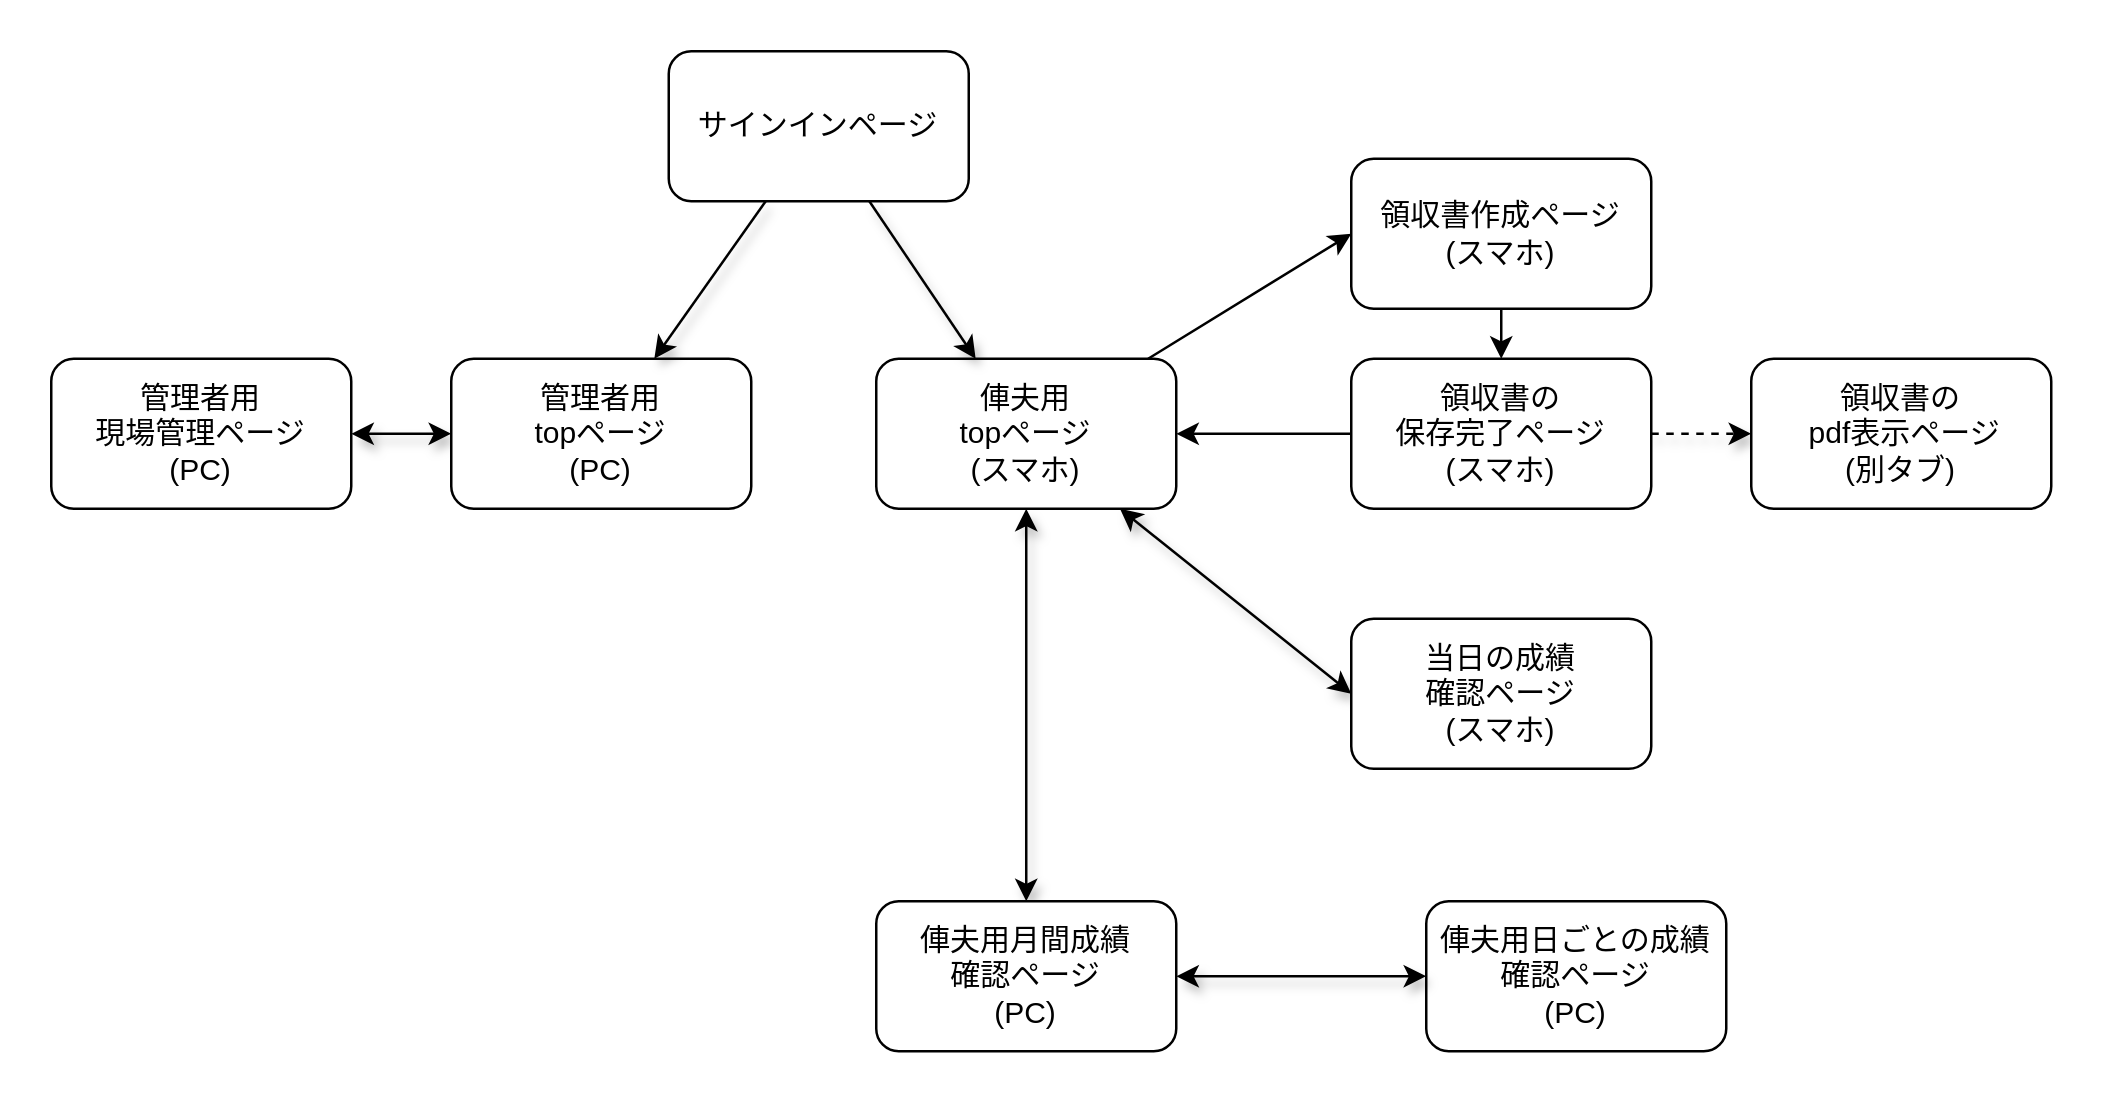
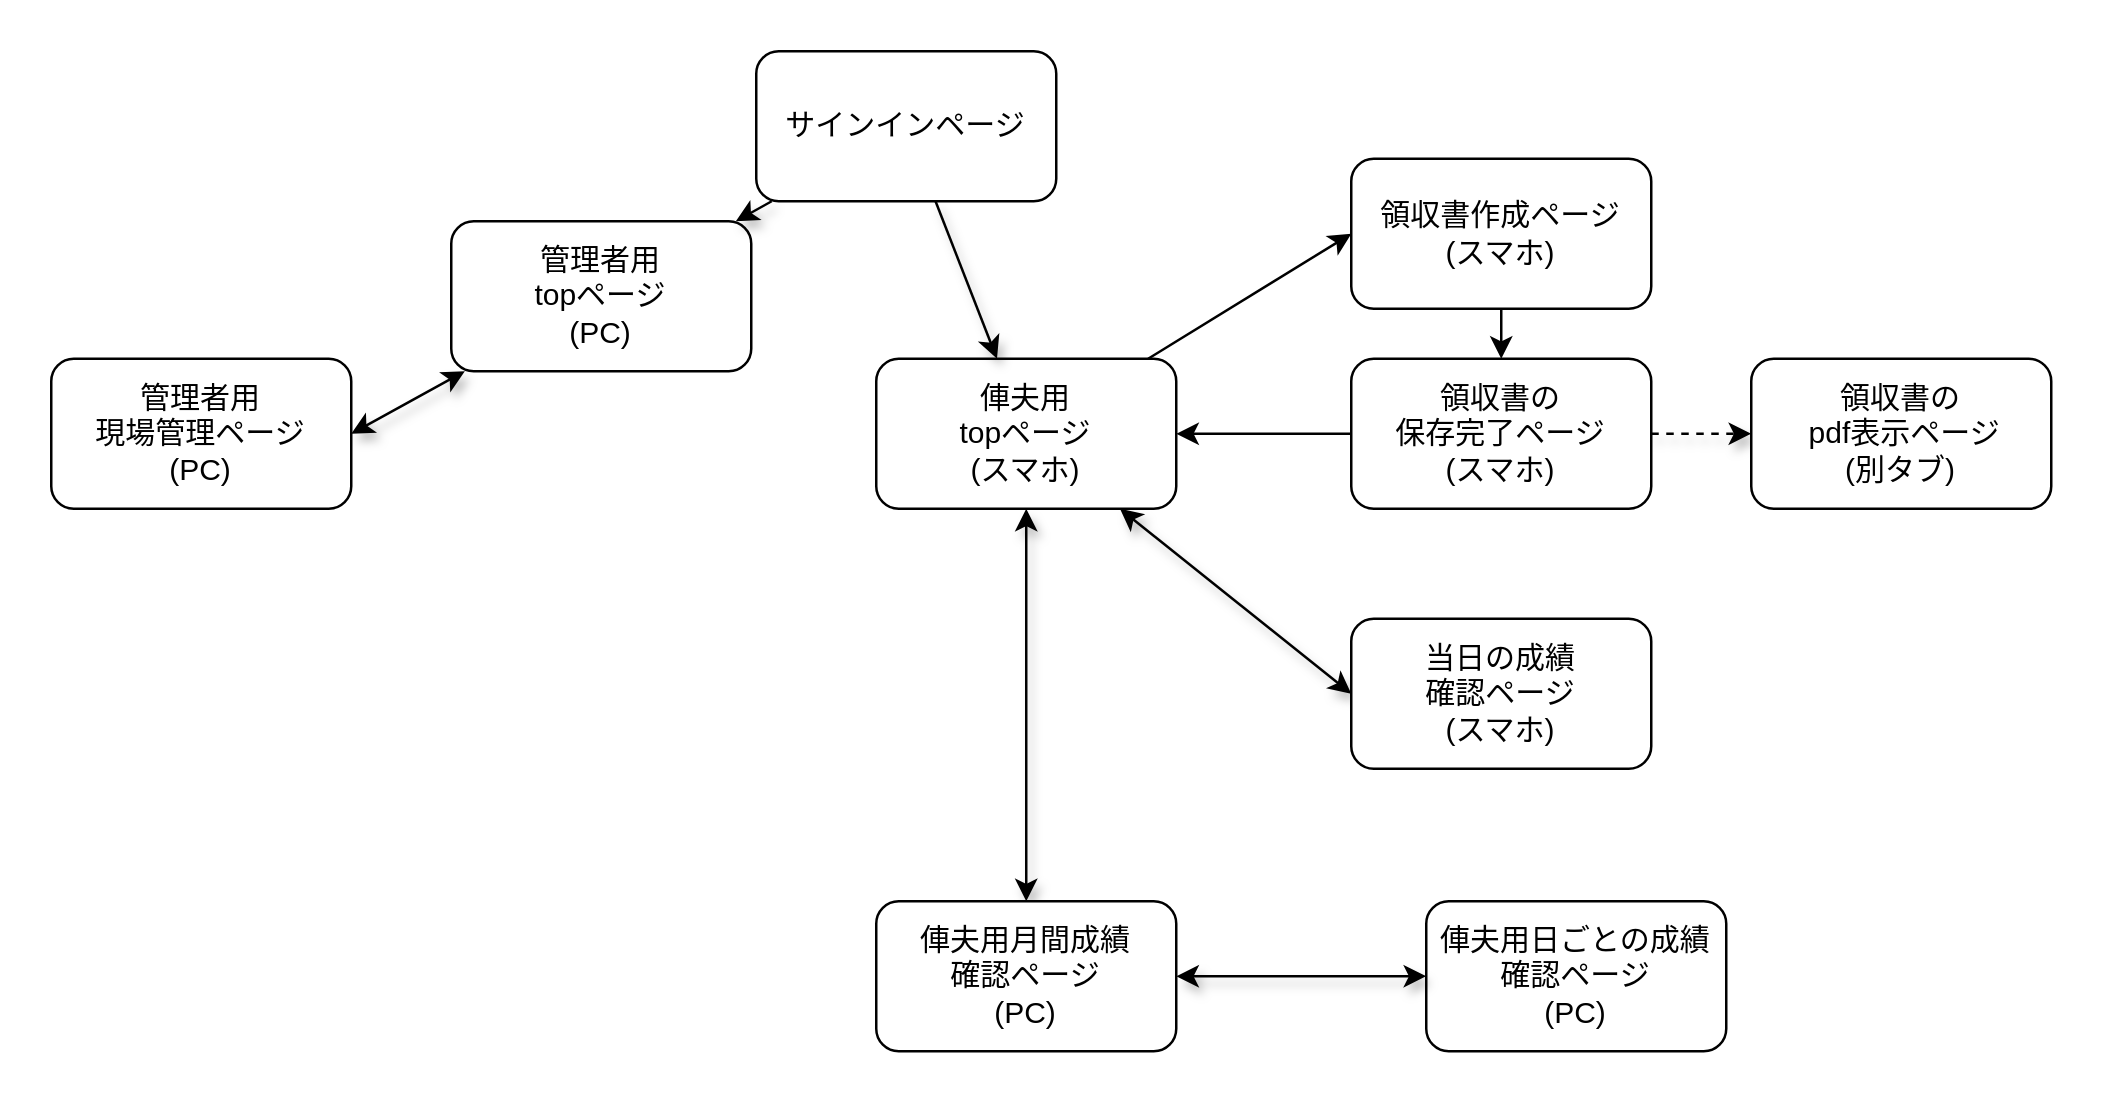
(819, 126) -> (906, 126)
(601, 434) -> (601, 296)
